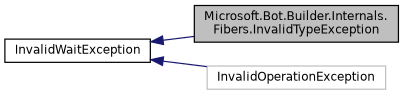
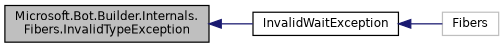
(179, 38) -> (237, 24)
(296, 78) -> (471, 24)
